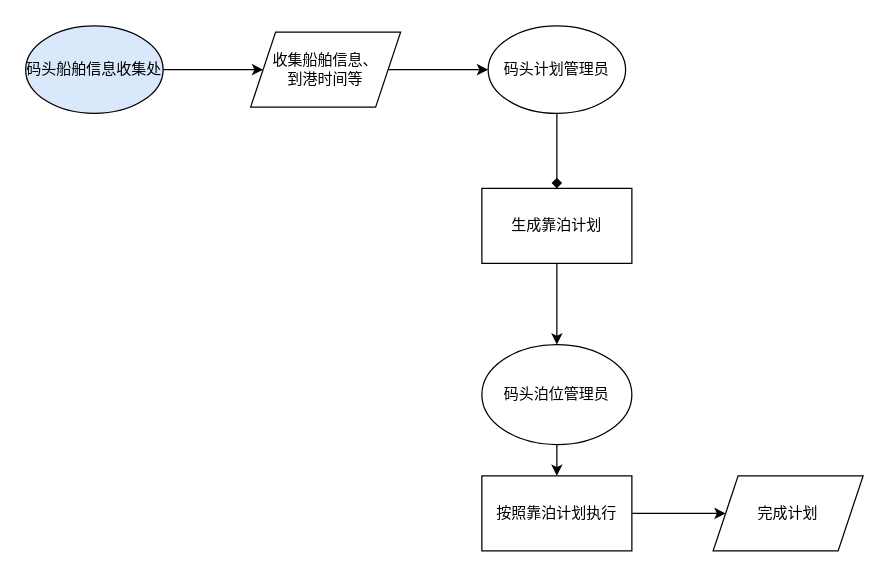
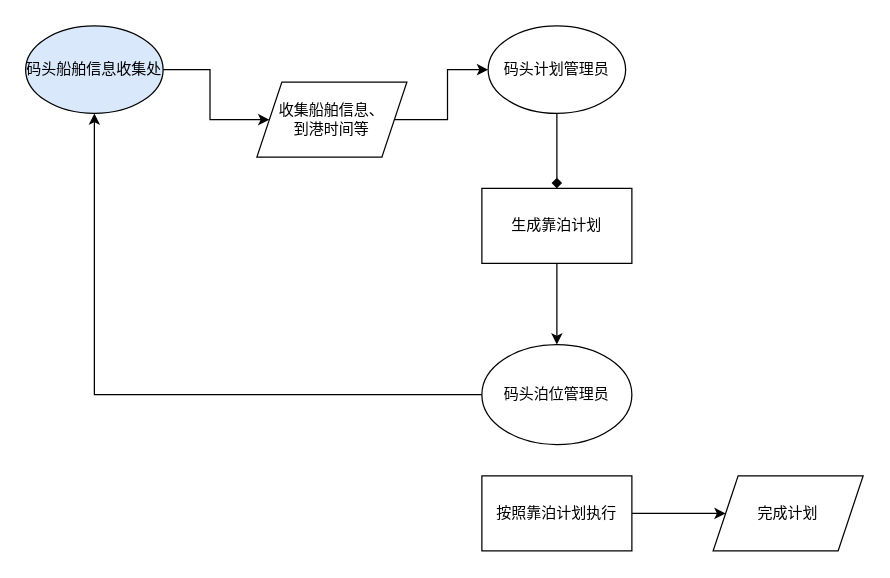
(326, 69) -> (332, 119)
(557, 464) -> (151, 394)
